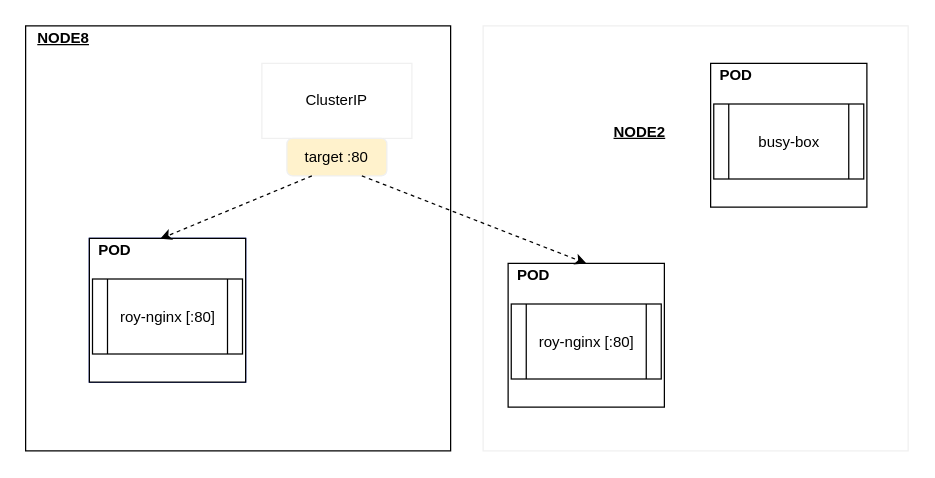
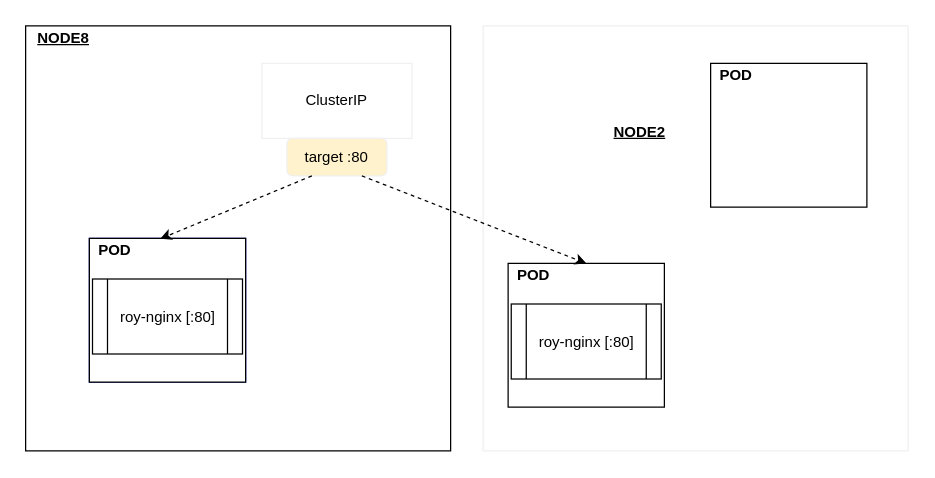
(789, 141) -> none
